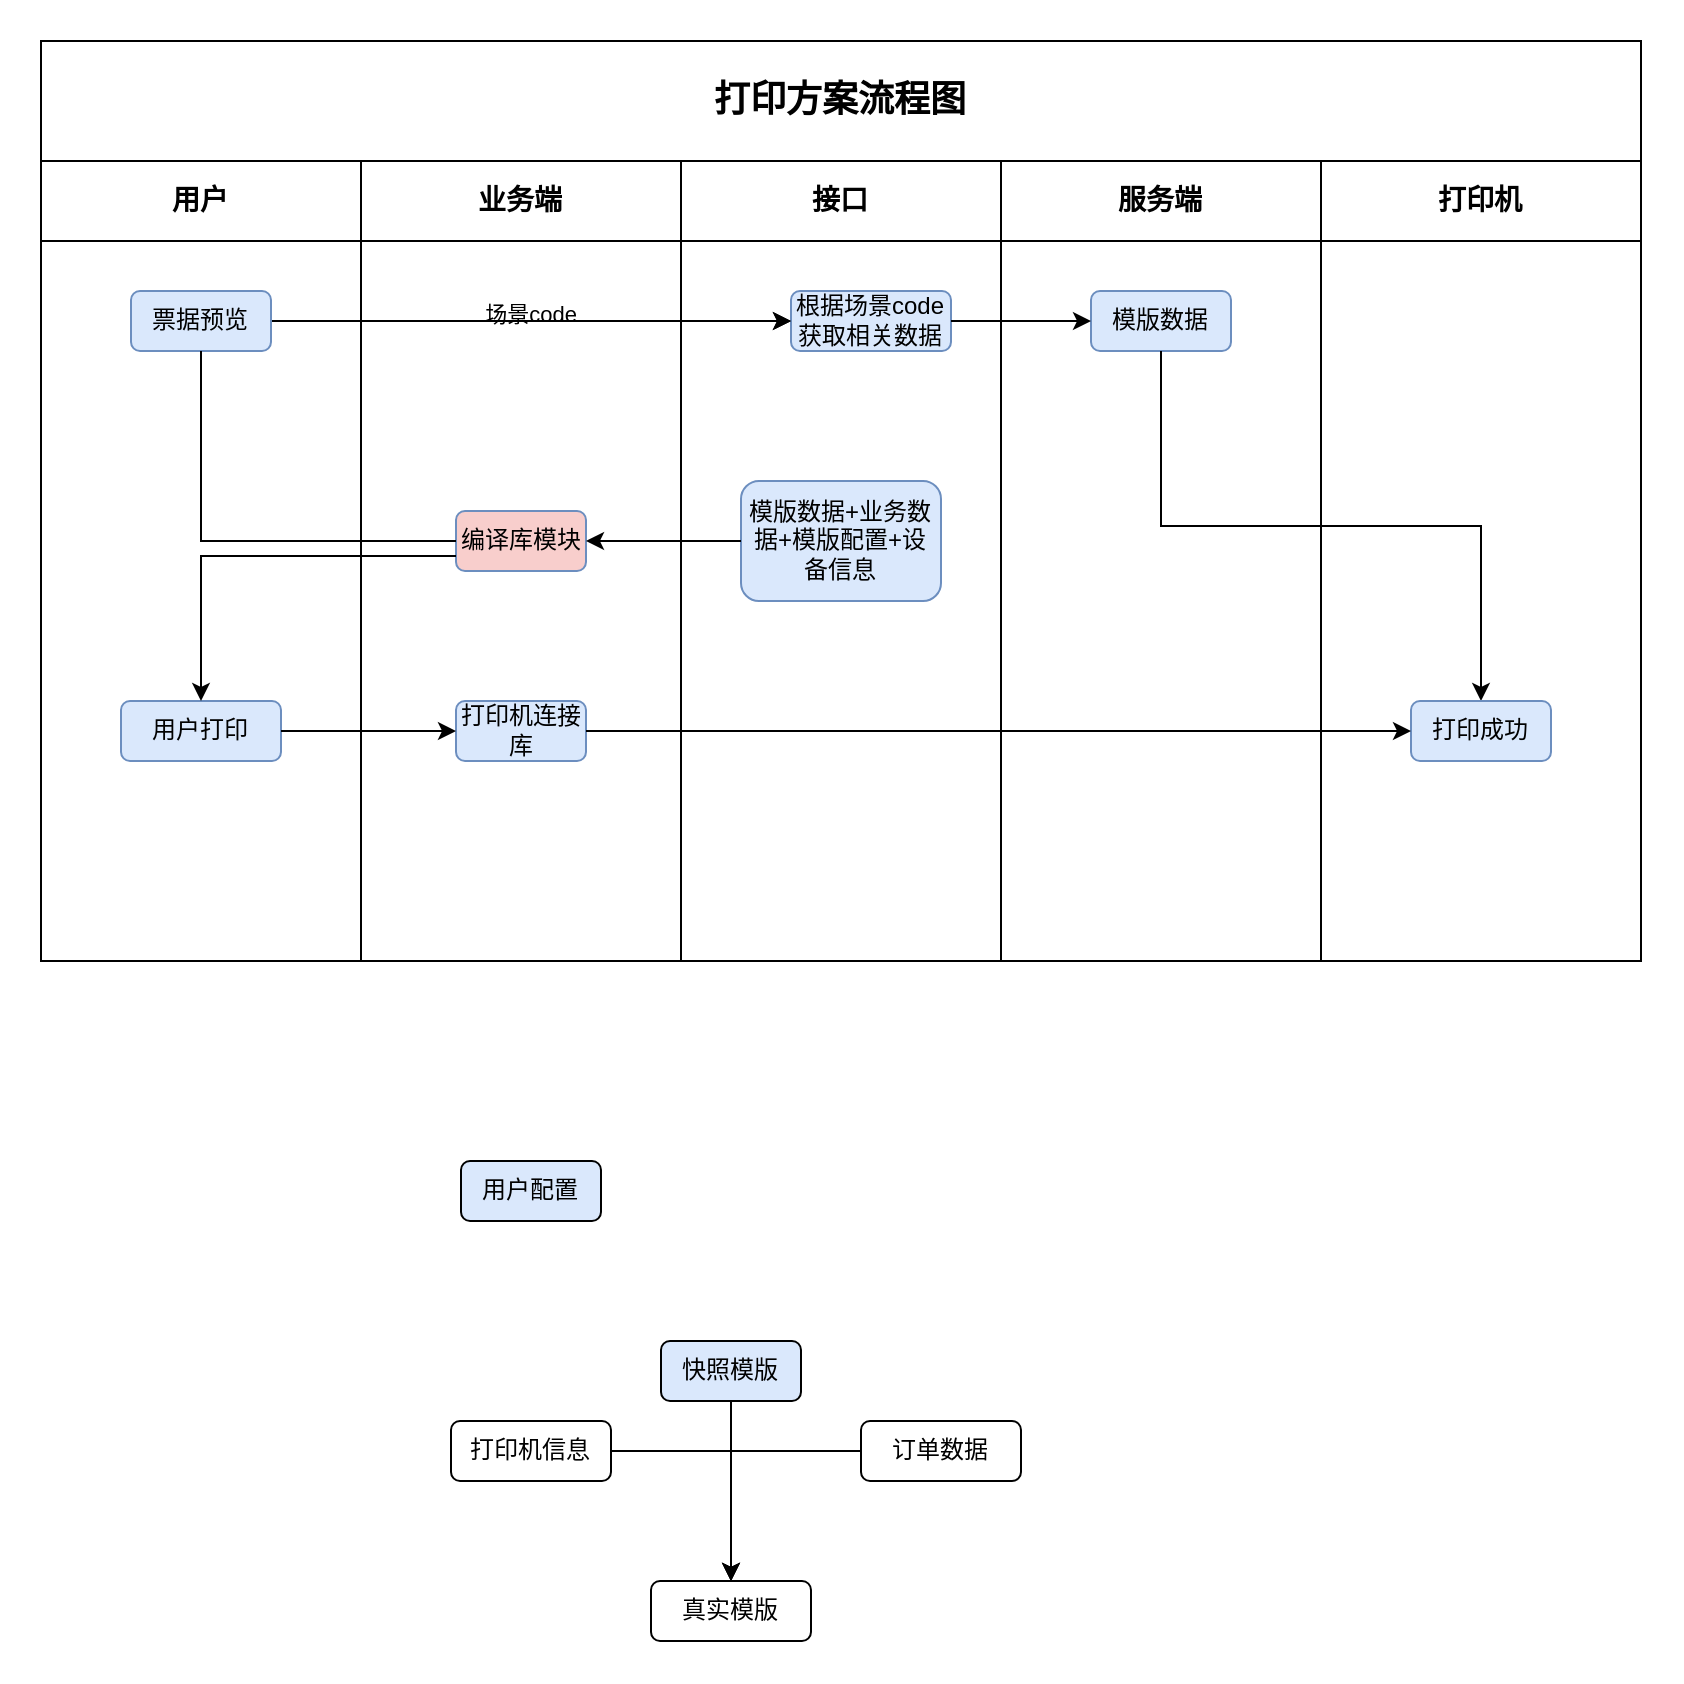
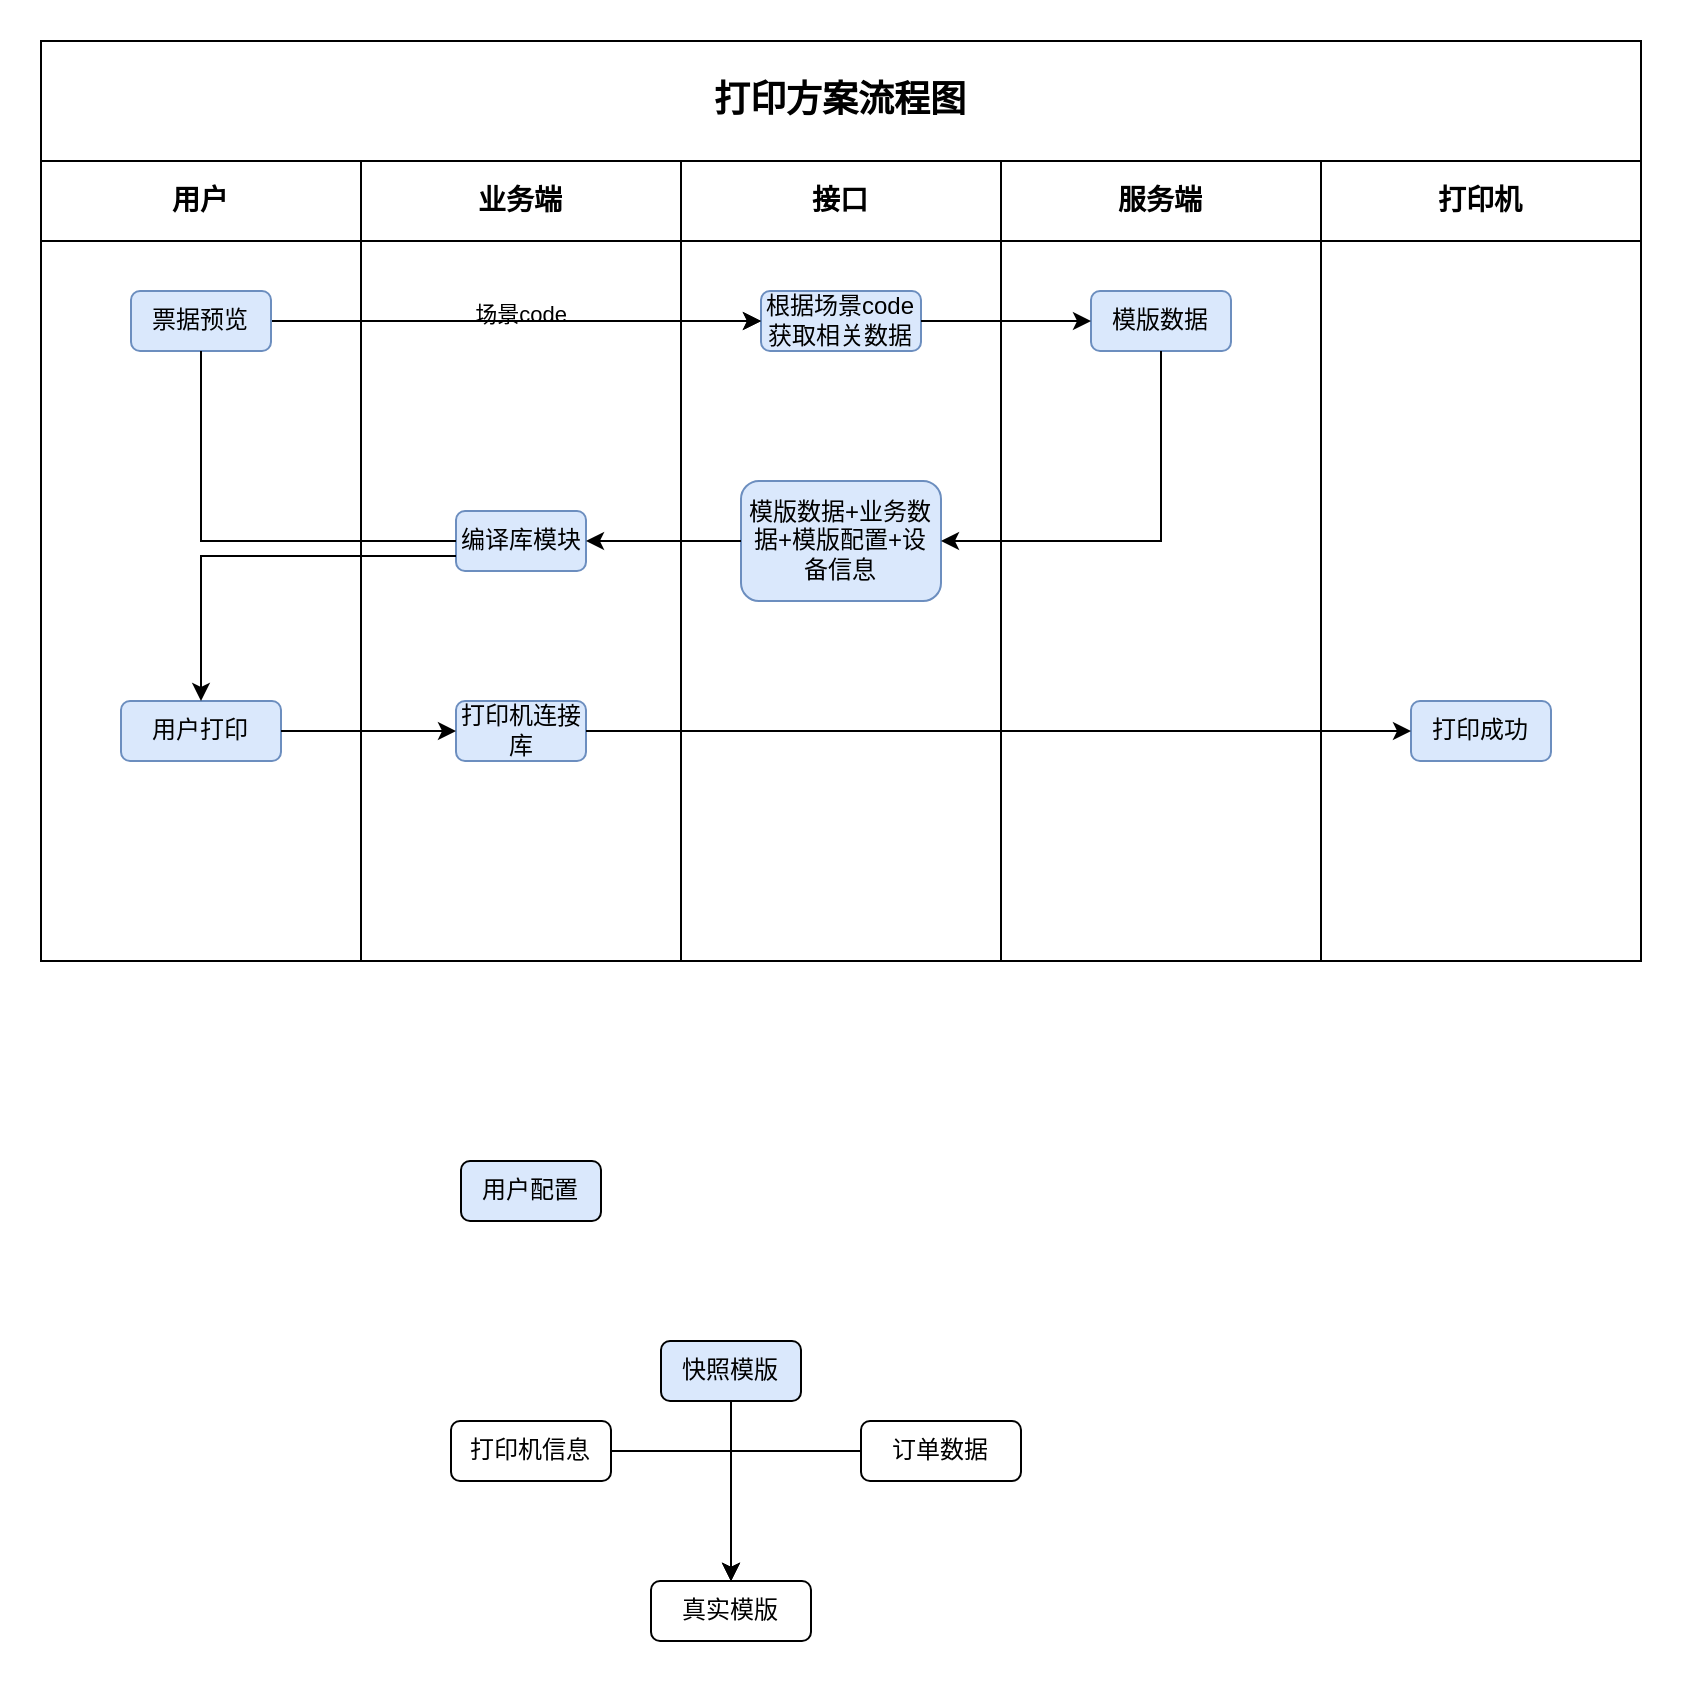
(871, 321) -> (841, 321)
(1481, 529) -> (1092, 541)
(521, 541) -> (521, 541)
